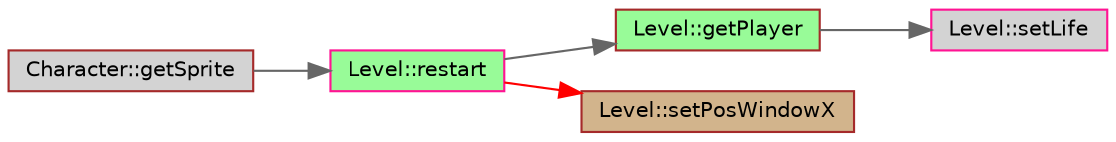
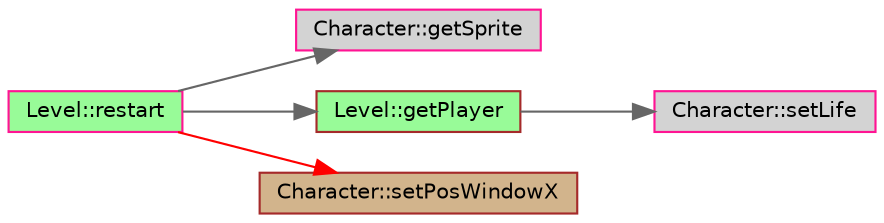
(1019, 30) -> (765, 112)
(131, 71) -> (418, 30)
(281, 71) -> (247, 73)
(718, 112) -> (418, 193)
